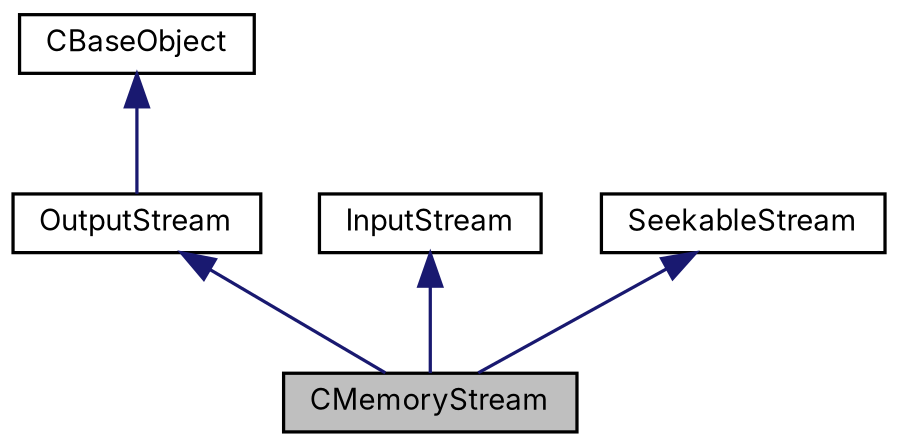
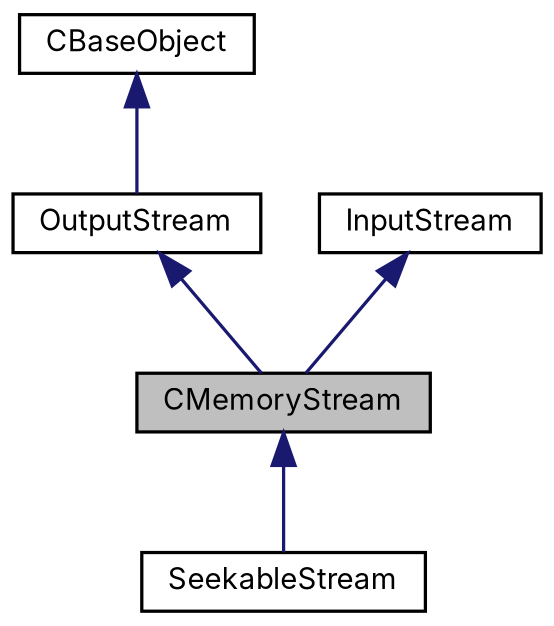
(573, 321) -> (284, 509)
